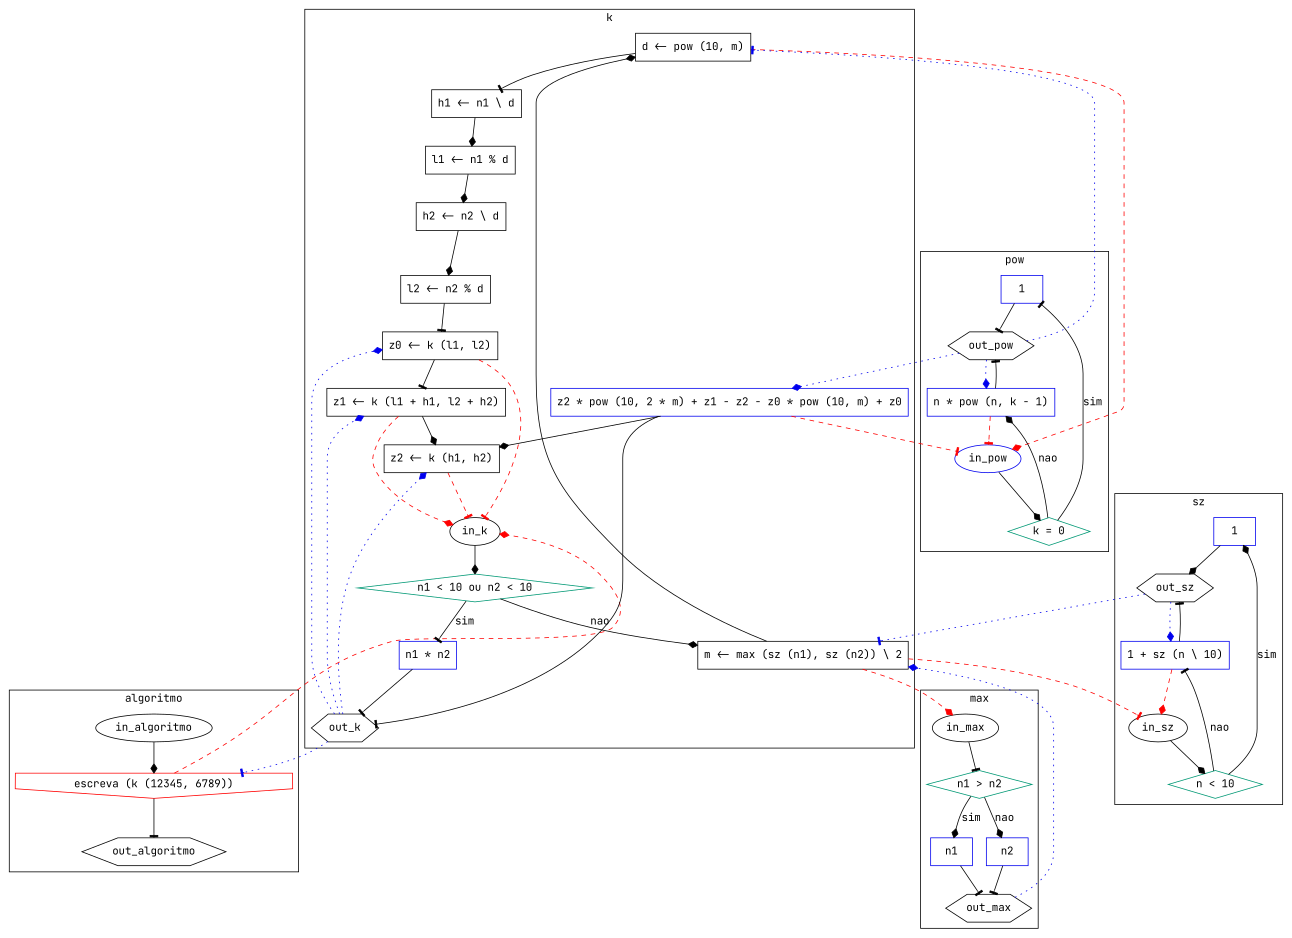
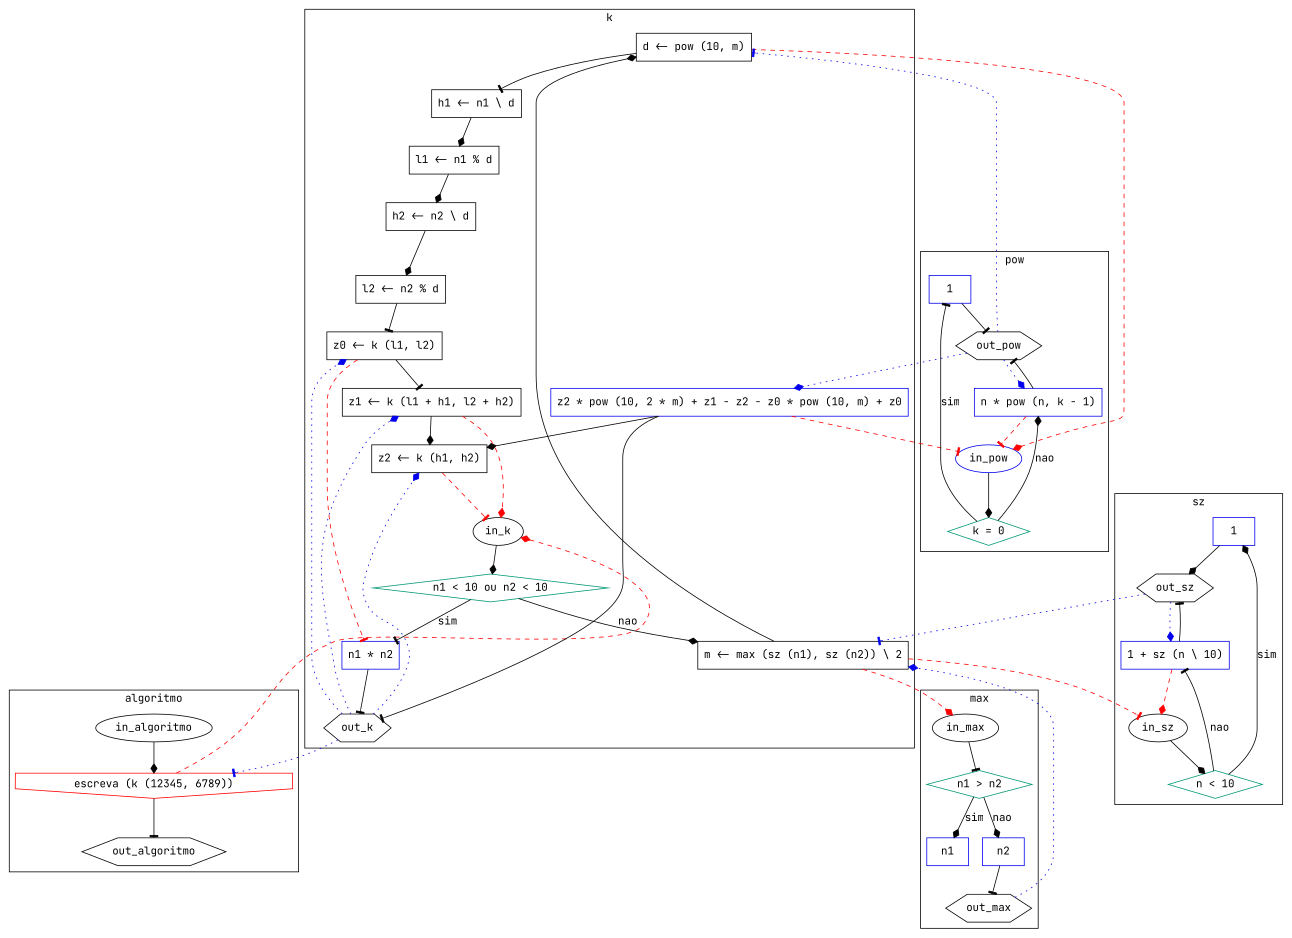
(520, 433) -> (328, 495)
(969, 878) -> none
